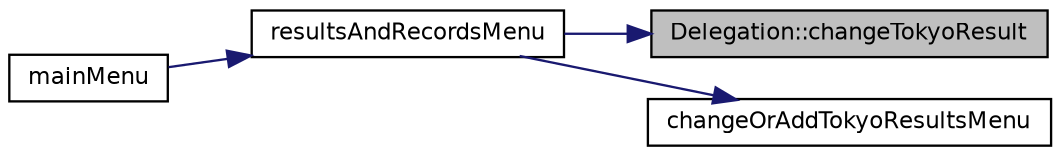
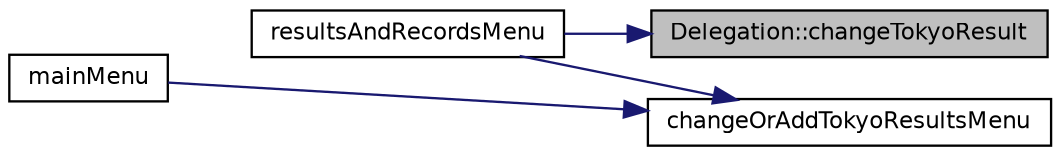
(198, 63) -> (396, 96)
